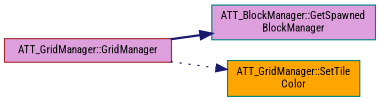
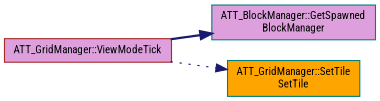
(88, 50) -> (88, 50)
(294, 78) -> (294, 78)
